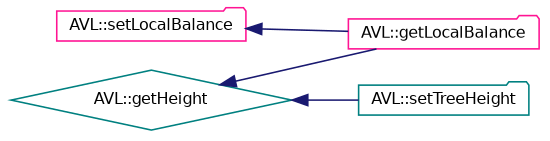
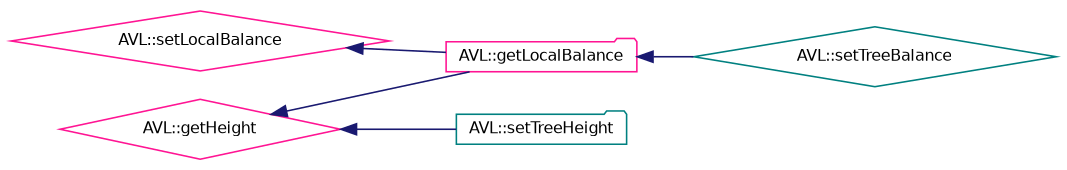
(151, 26) -> (200, 41)
none -> (875, 57)
(151, 100) -> (200, 129)
